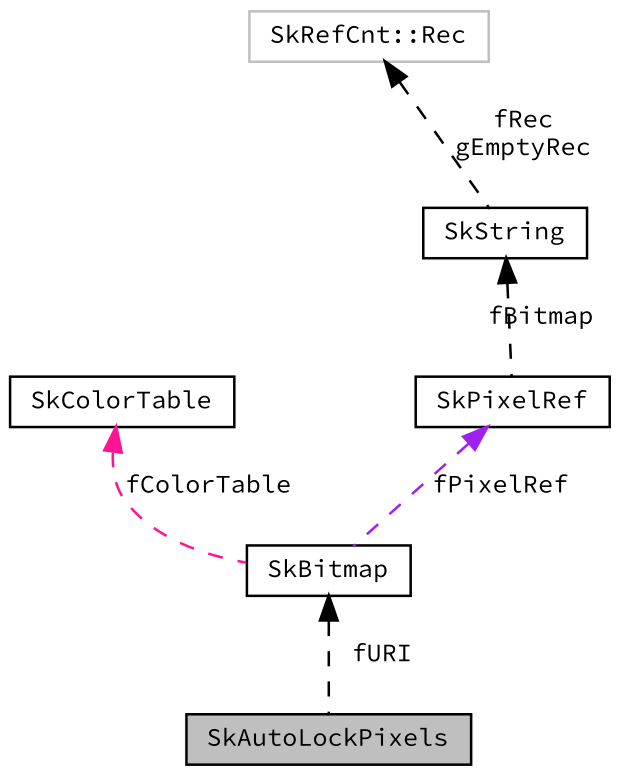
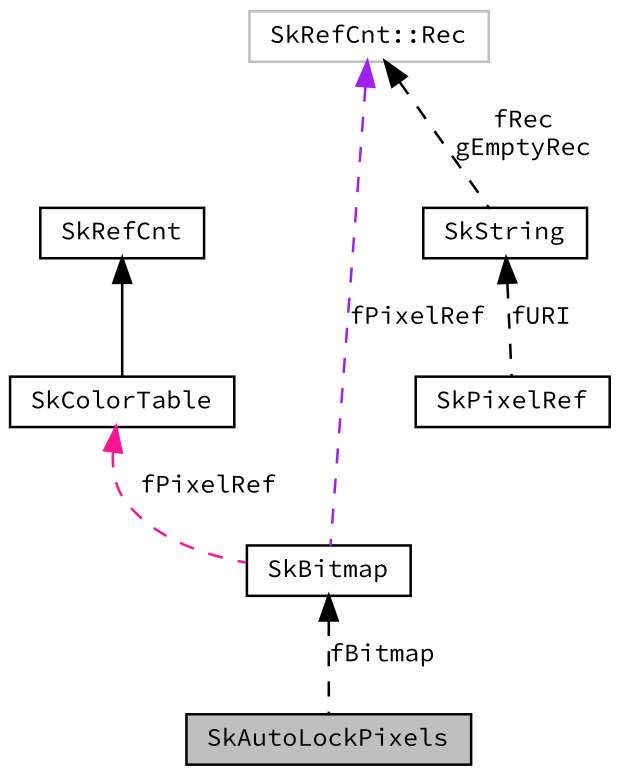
none -> (122, 233)
(542, 317) -> (542, 317)
(209, 486) -> (209, 486)
(411, 495) -> (348, 316)
(383, 655) -> (383, 655)
